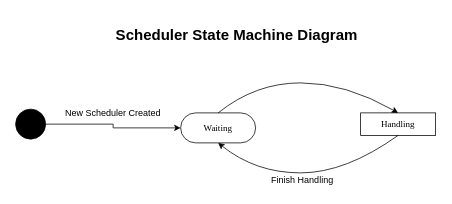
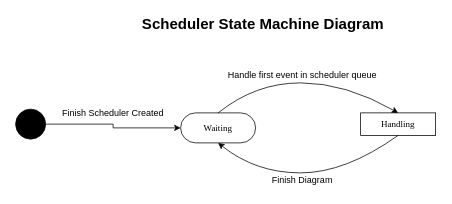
(237, 34) -> (263, 23)
none -> (302, 75)
(113, 113) -> (113, 113)
(302, 180) -> (302, 180)
